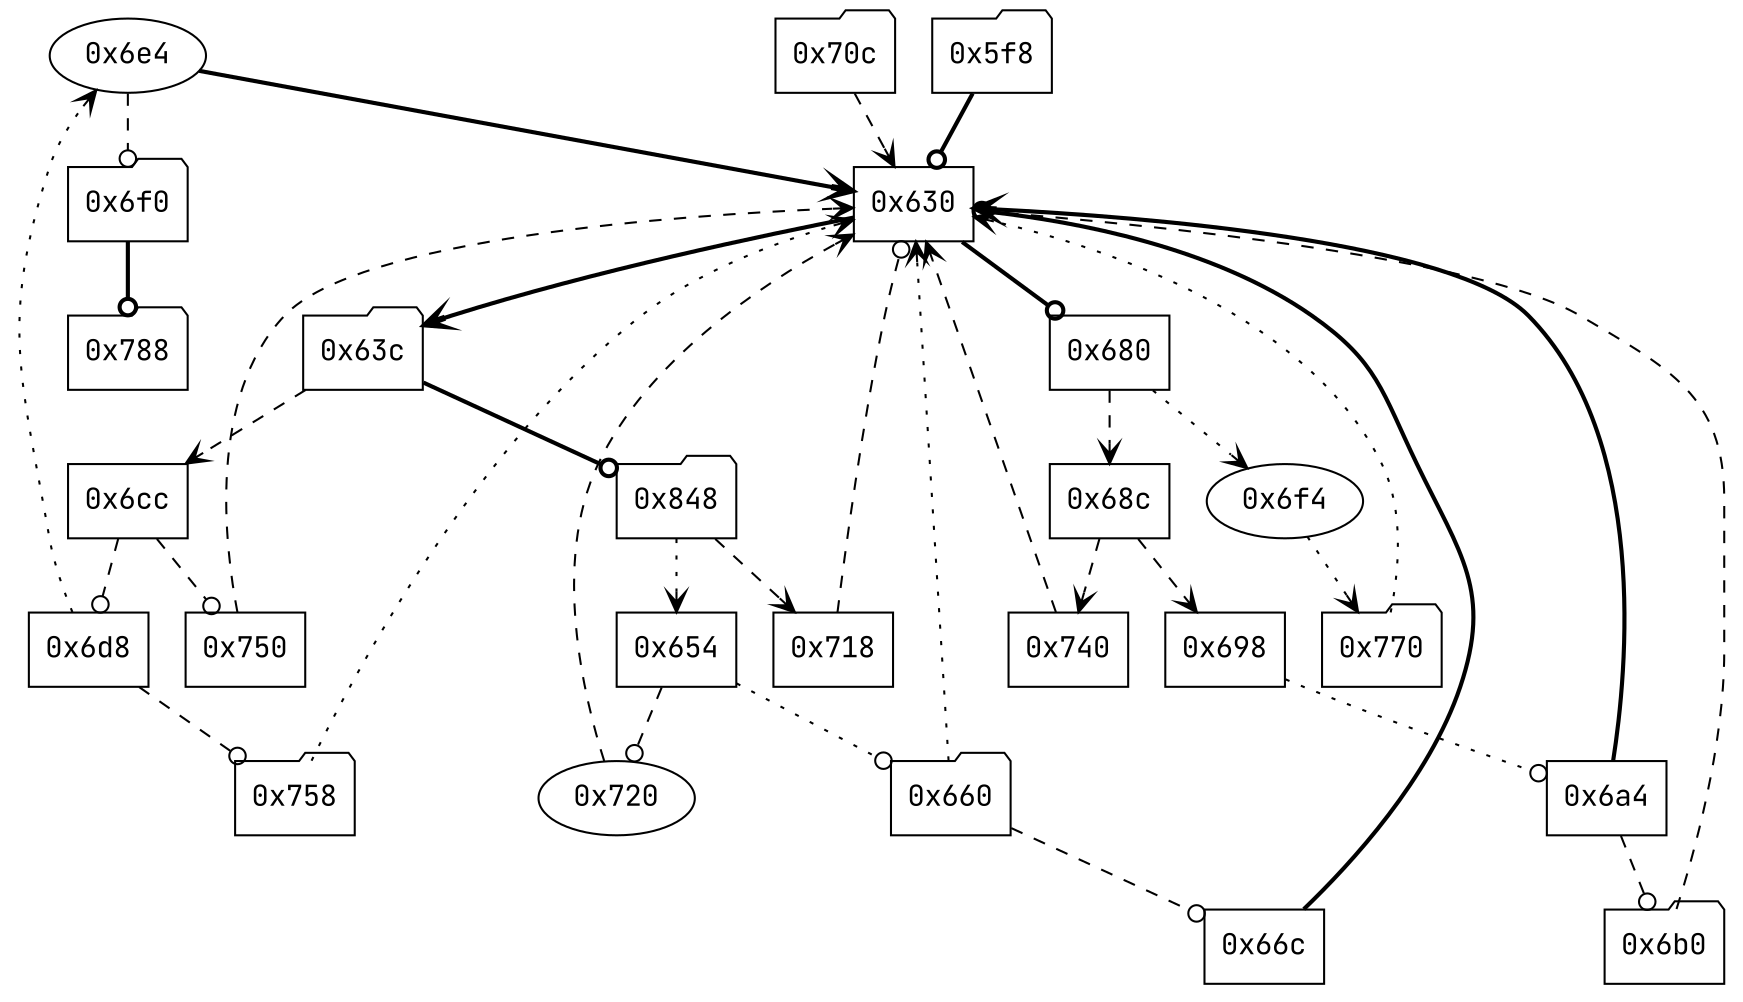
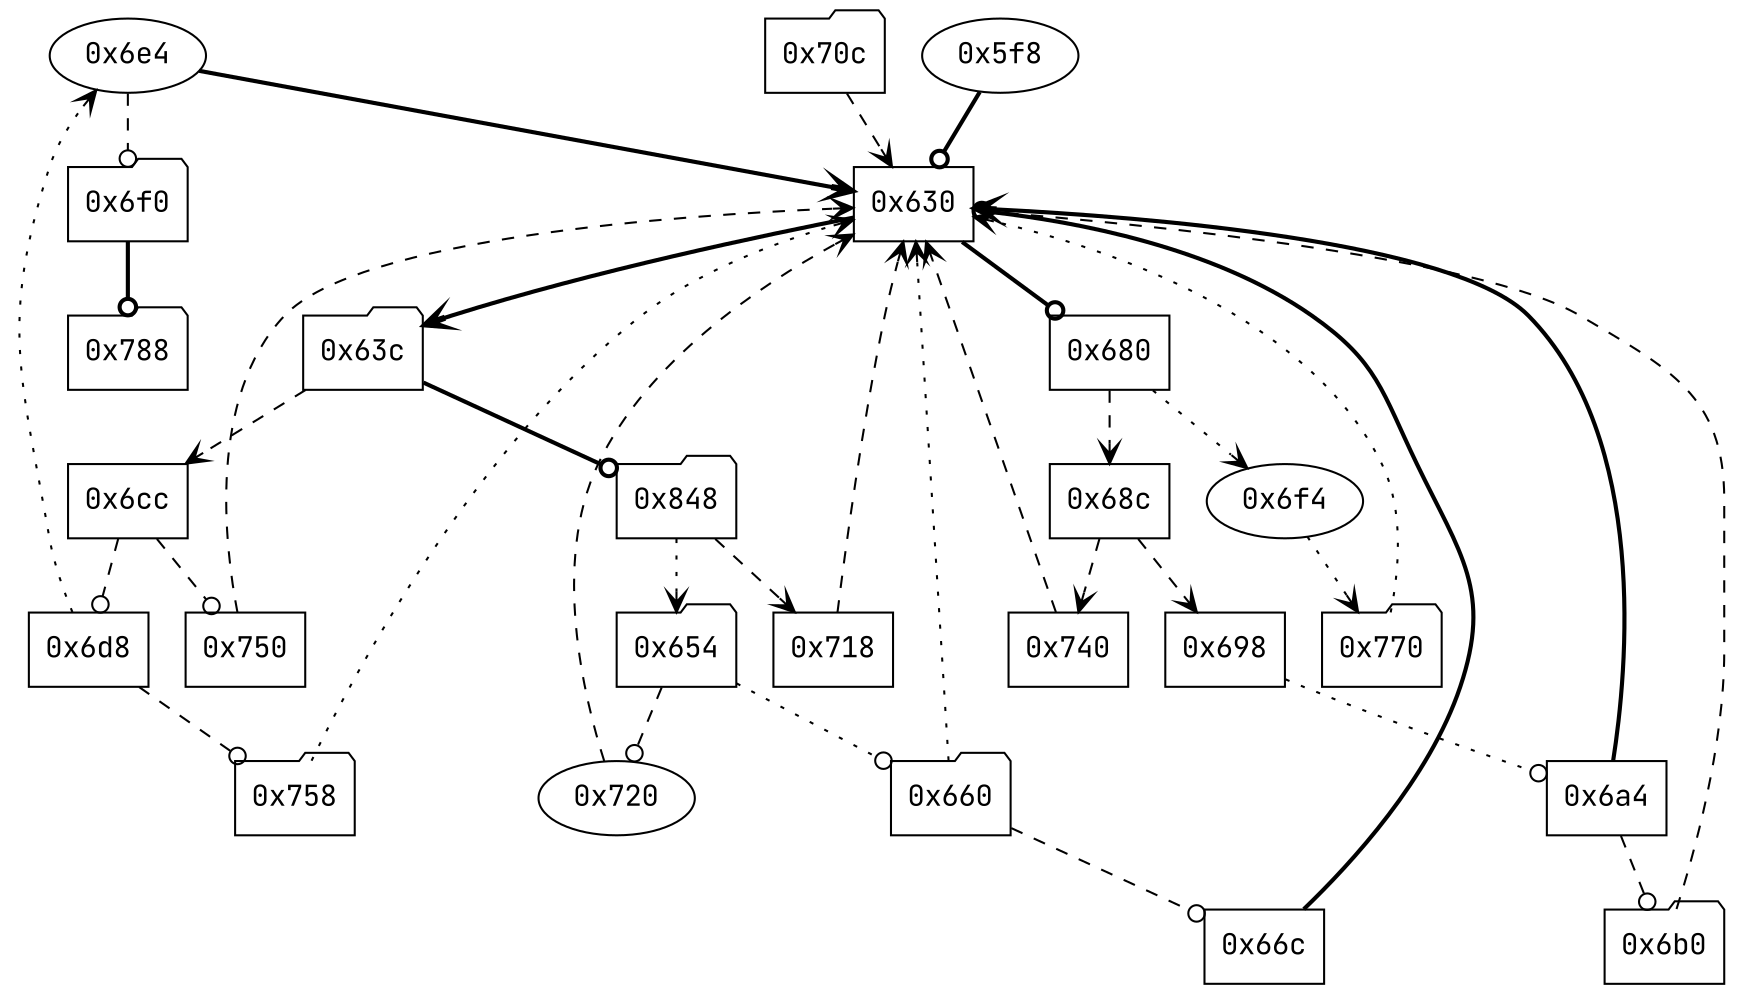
(992, 56) -> (1000, 56)
(863, 434) -> (863, 436)
(676, 650) -> (676, 650)
